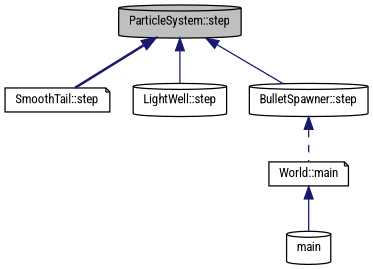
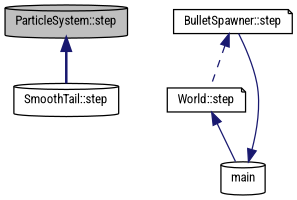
(250, 64) -> (258, 90)
(57, 100) -> (66, 100)
(180, 100) -> none
(309, 100) -> (233, 22)
(309, 174) -> (206, 100)
